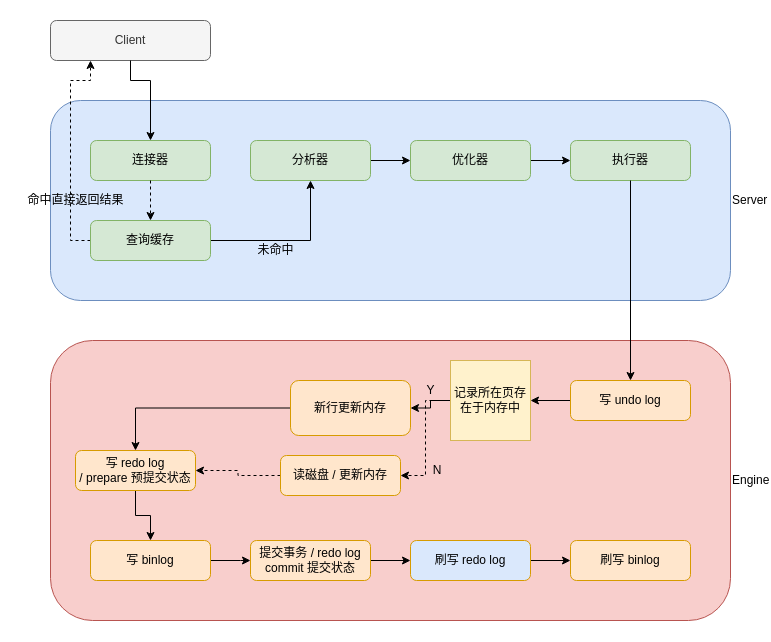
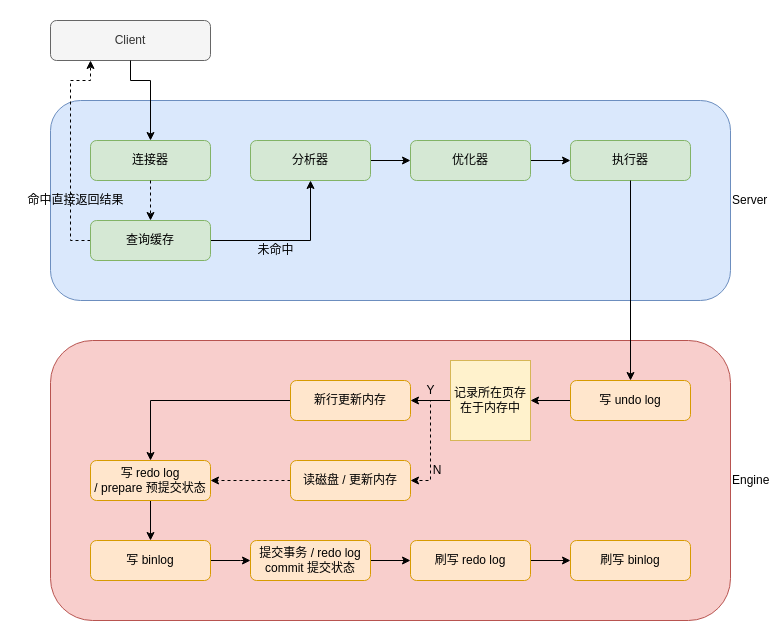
(351, 408) -> (351, 401)
(136, 471) -> (151, 481)
(341, 476) -> (351, 481)
(471, 561) -> (471, 561)
